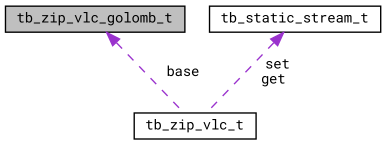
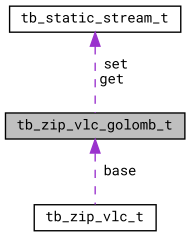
(240, 78) -> (95, 80)
